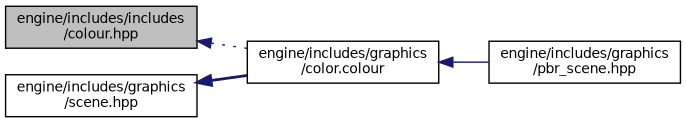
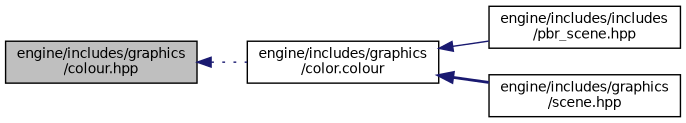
(101, 27) -> (101, 62)
(585, 62) -> (585, 27)
(229, 78) -> (471, 80)
